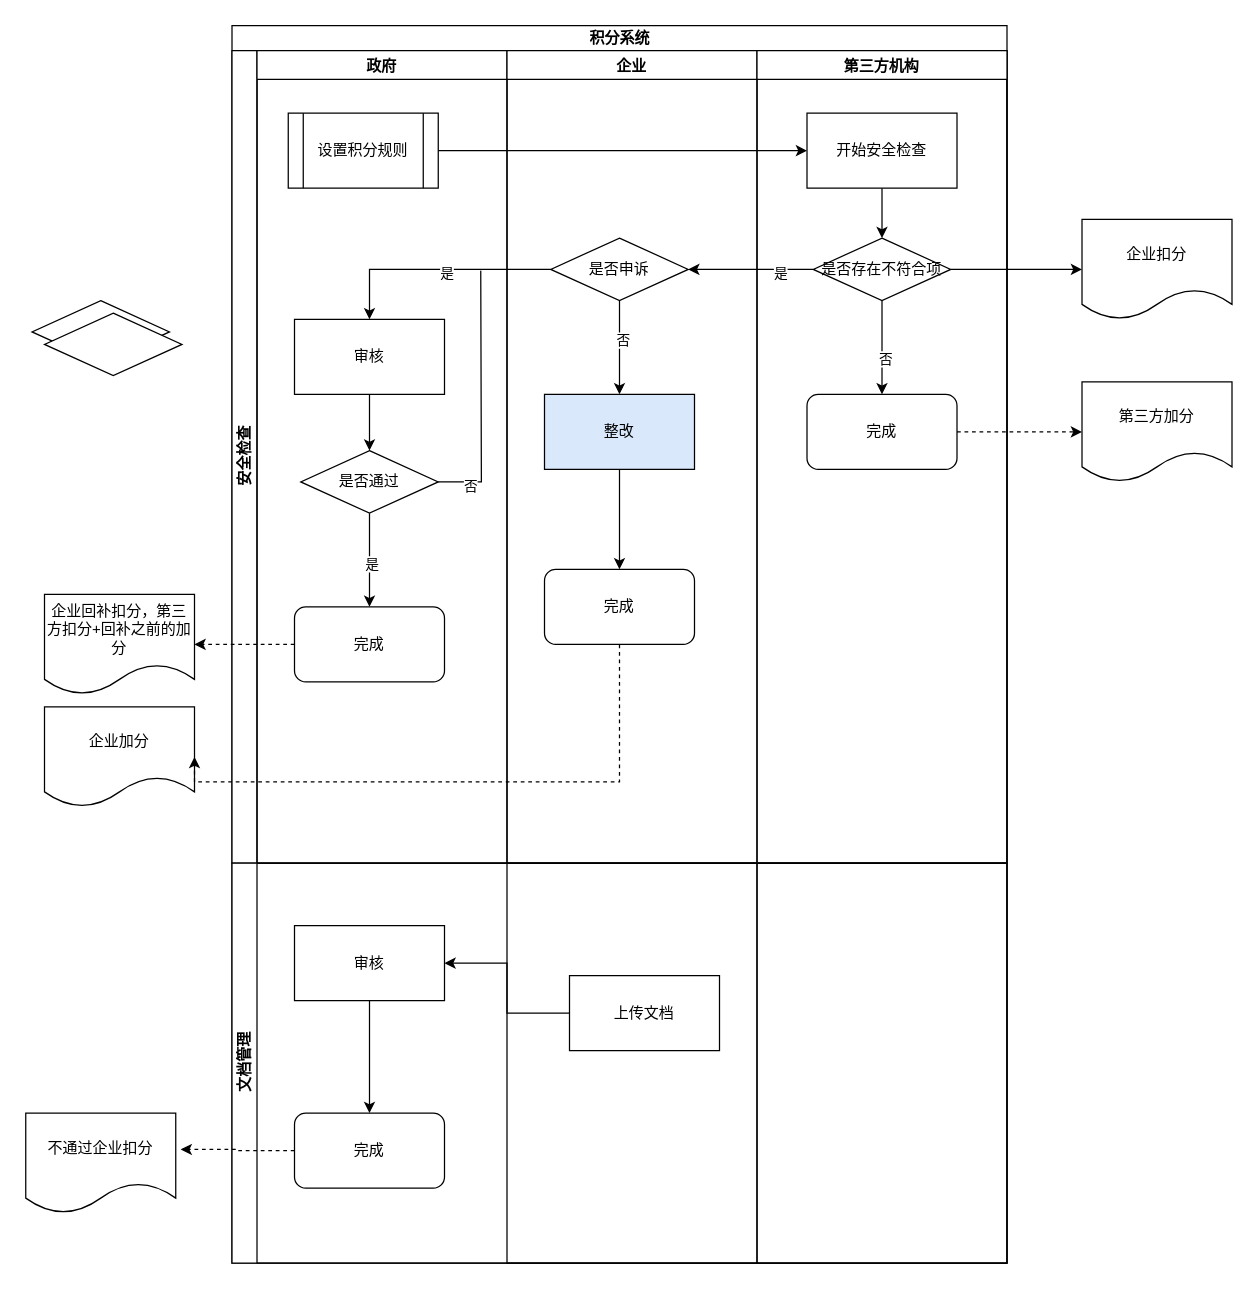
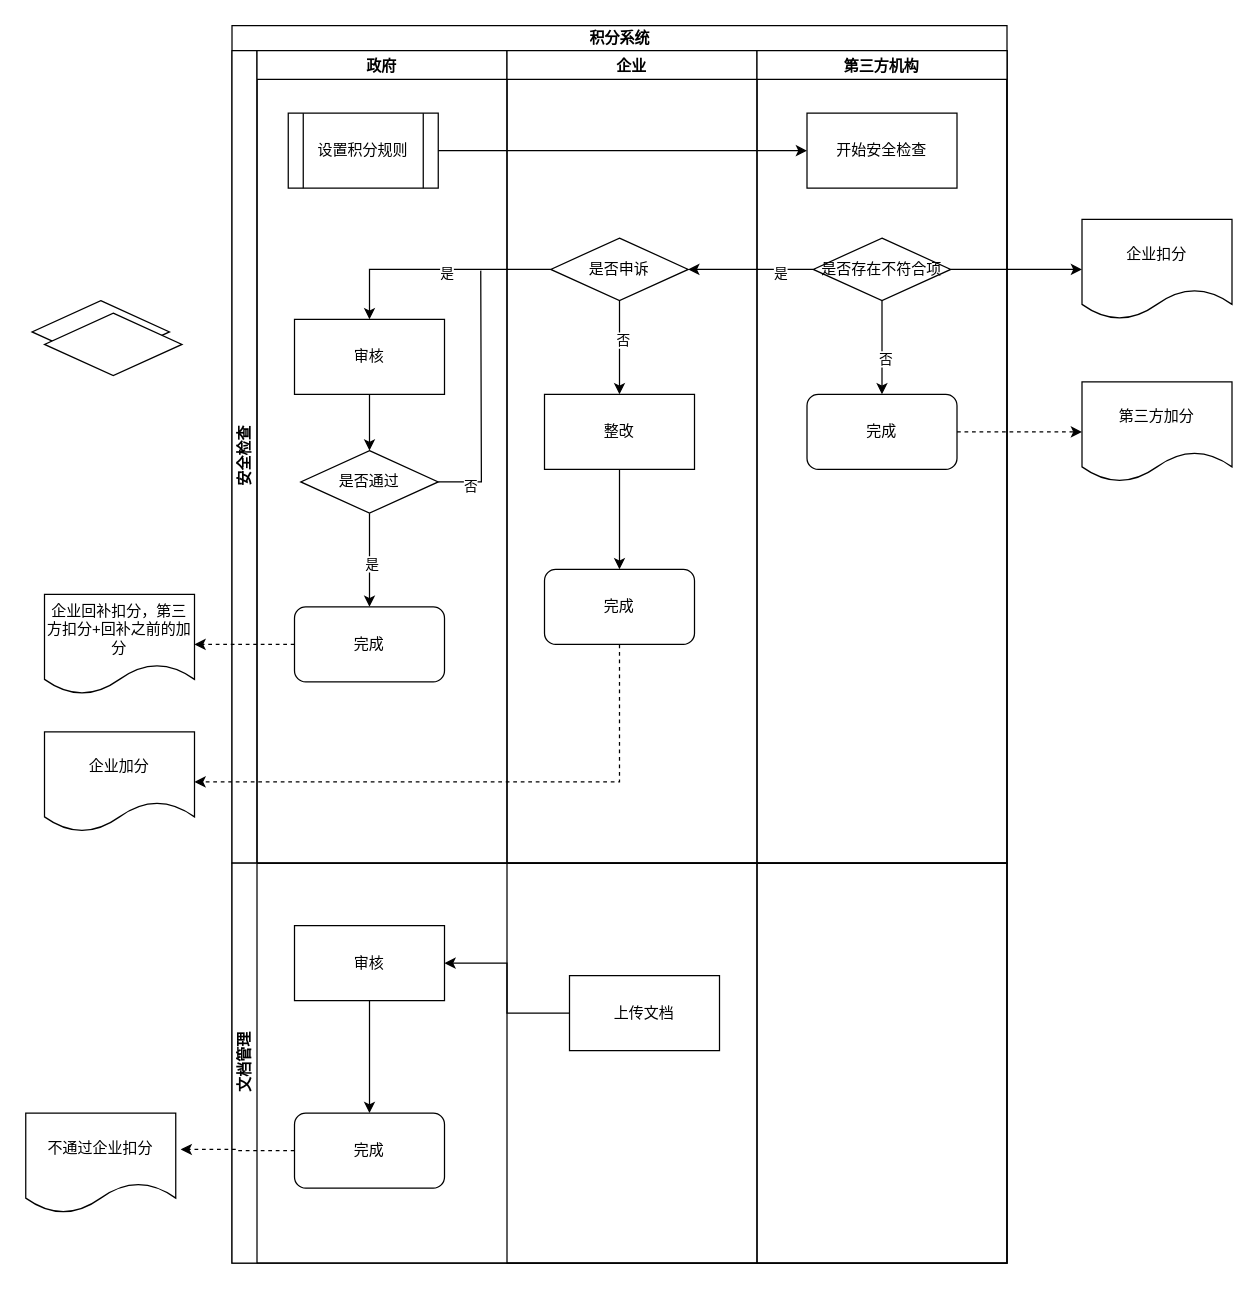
(882, 209) -> none
(619, 432) -> (619, 432)
(119, 757) -> (119, 782)
